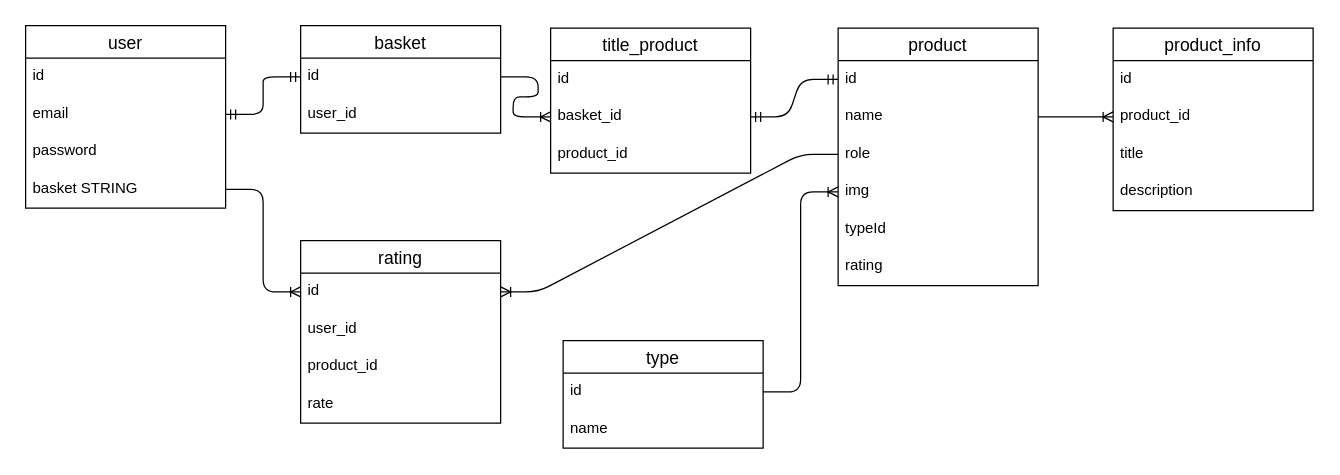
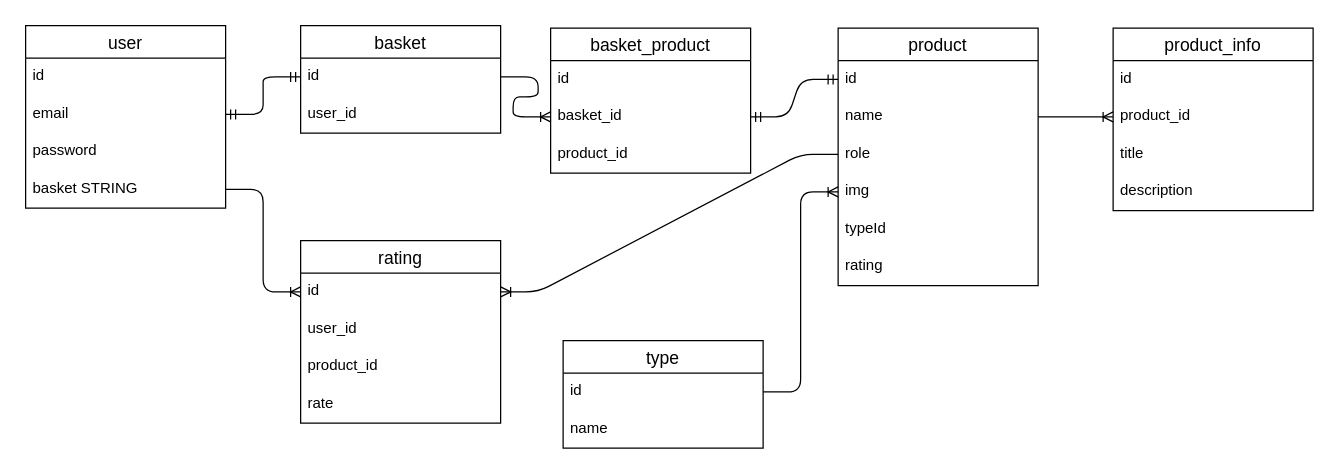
(650, 45) -> (650, 45)
